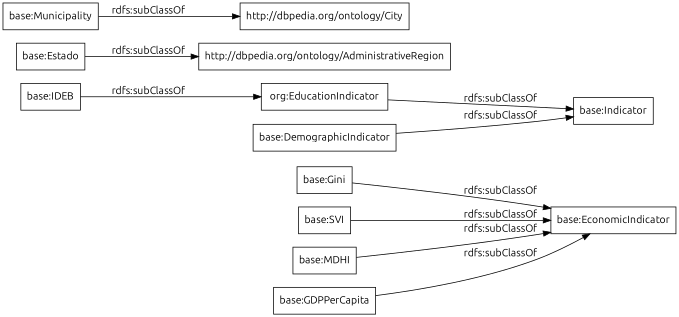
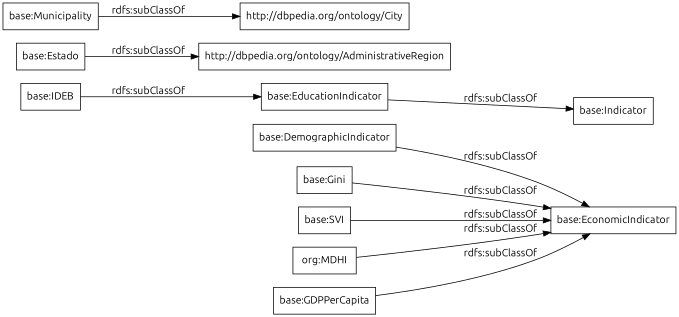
(325, 97) -> (325, 97)
(481, 127) -> (492, 168)
(325, 261) -> (325, 261)
